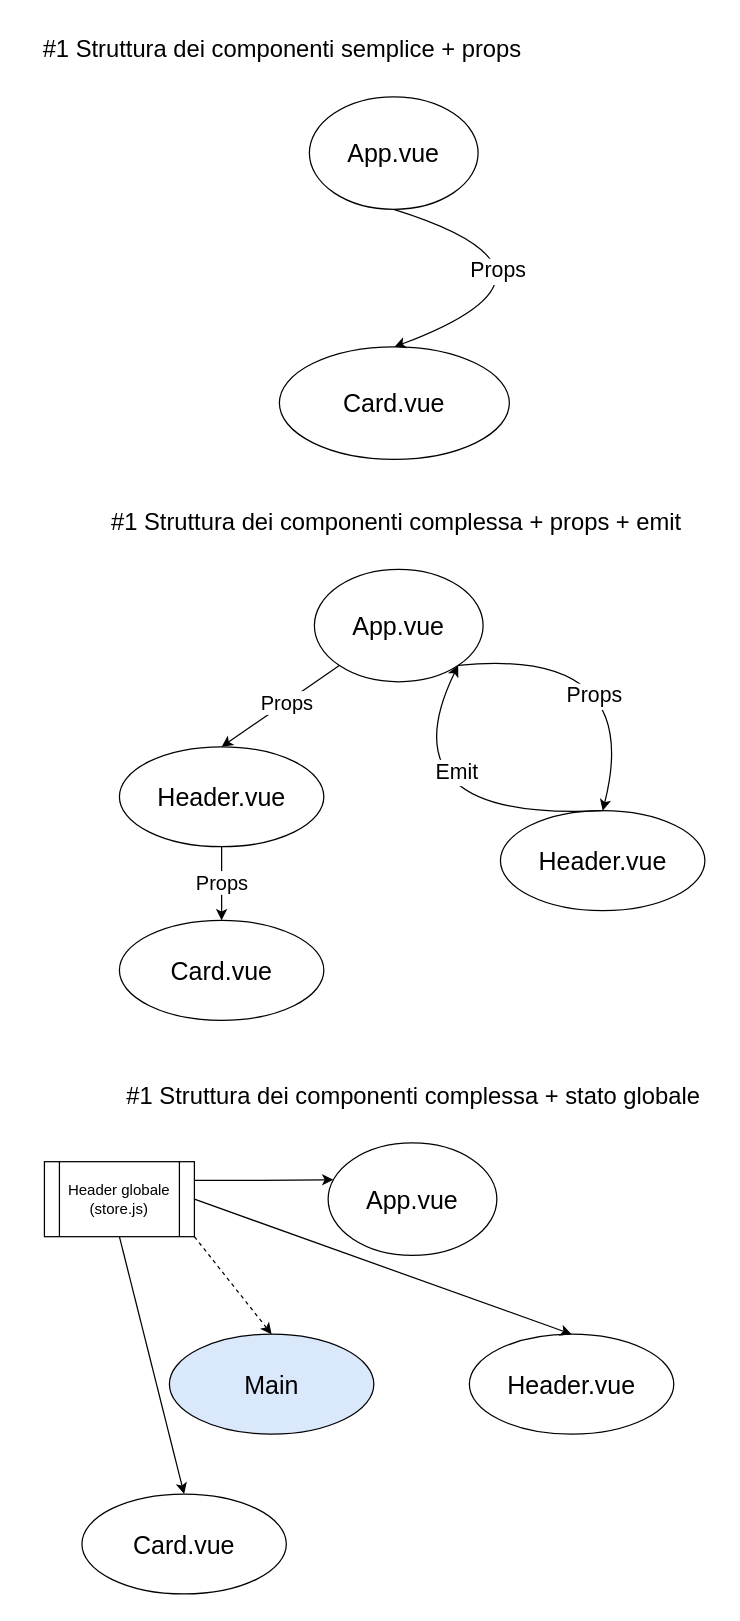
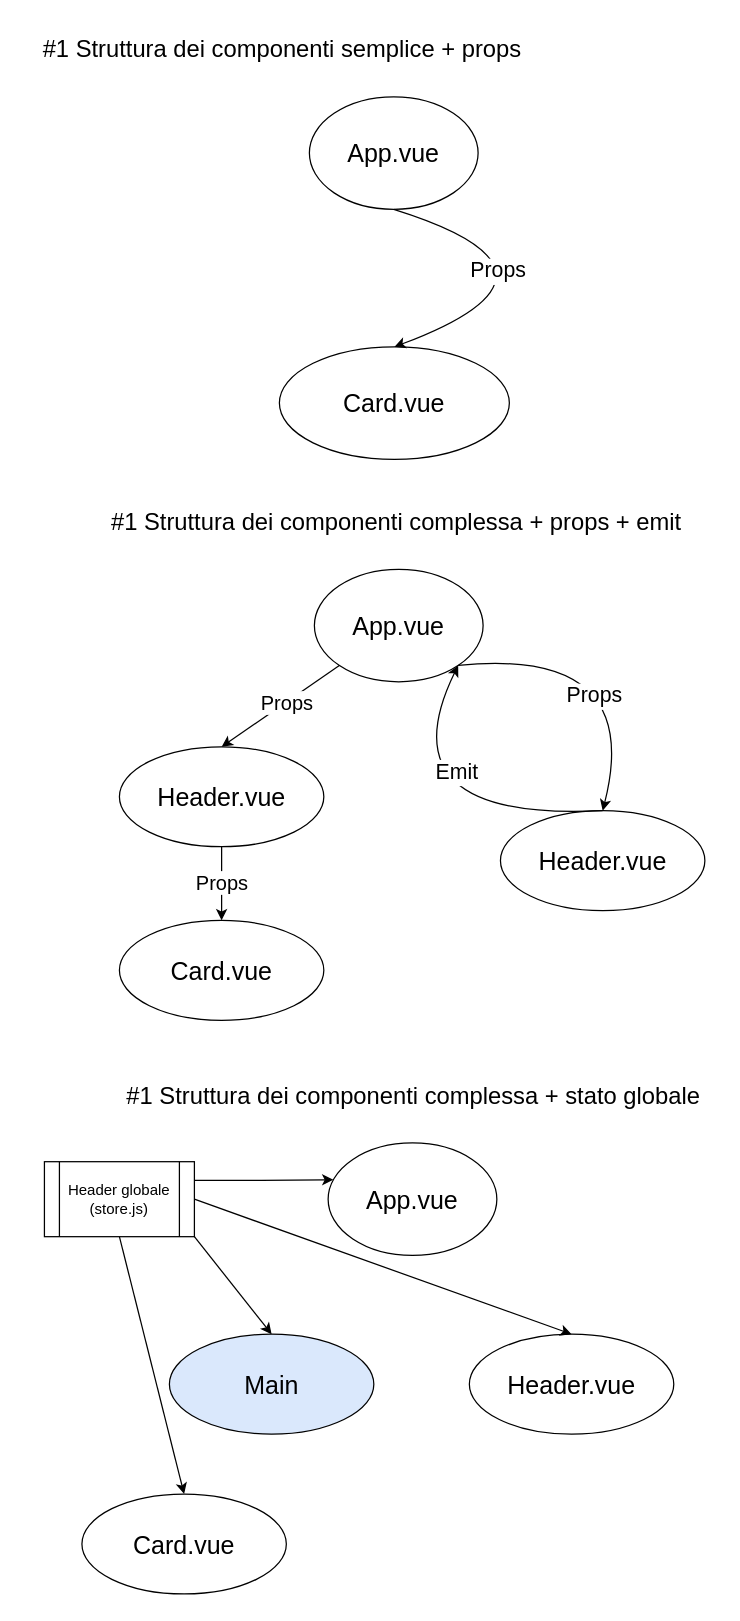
(230, 1282) -> (230, 1282)
